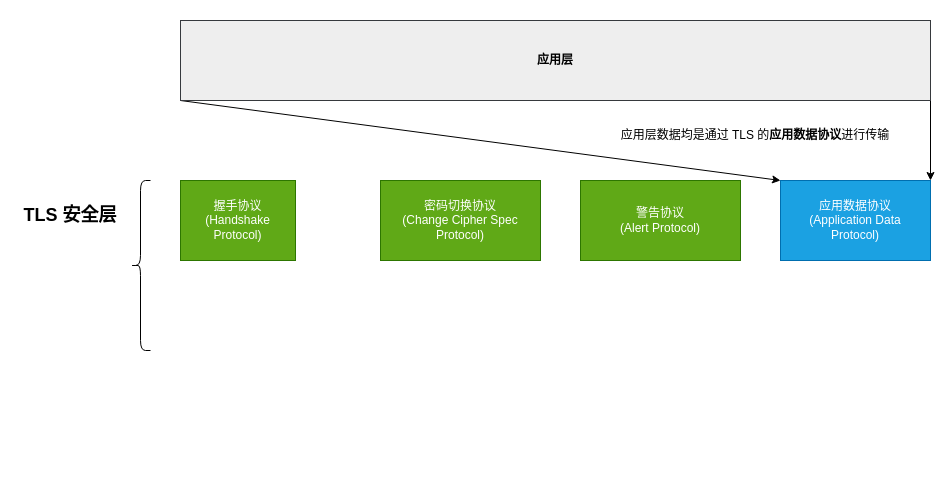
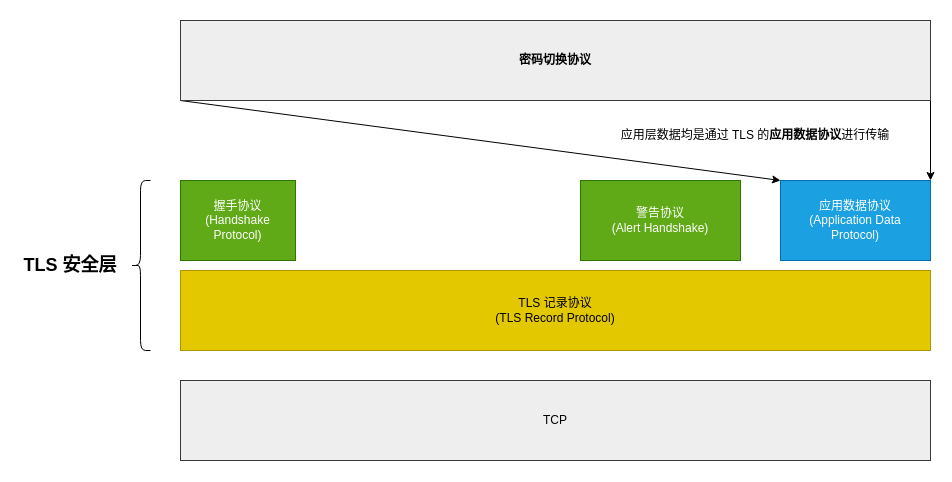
(556, 61) -> (556, 61)
(71, 216) -> (71, 266)
(461, 221) -> none
(661, 221) -> (661, 221)
none -> (556, 311)
none -> (556, 421)
